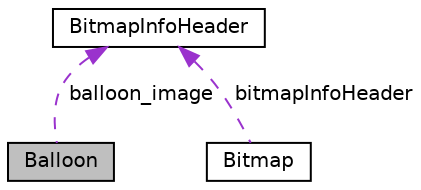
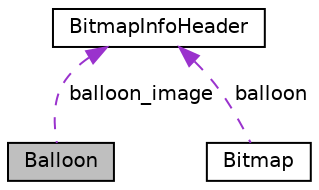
(321, 95) -> (269, 95)
